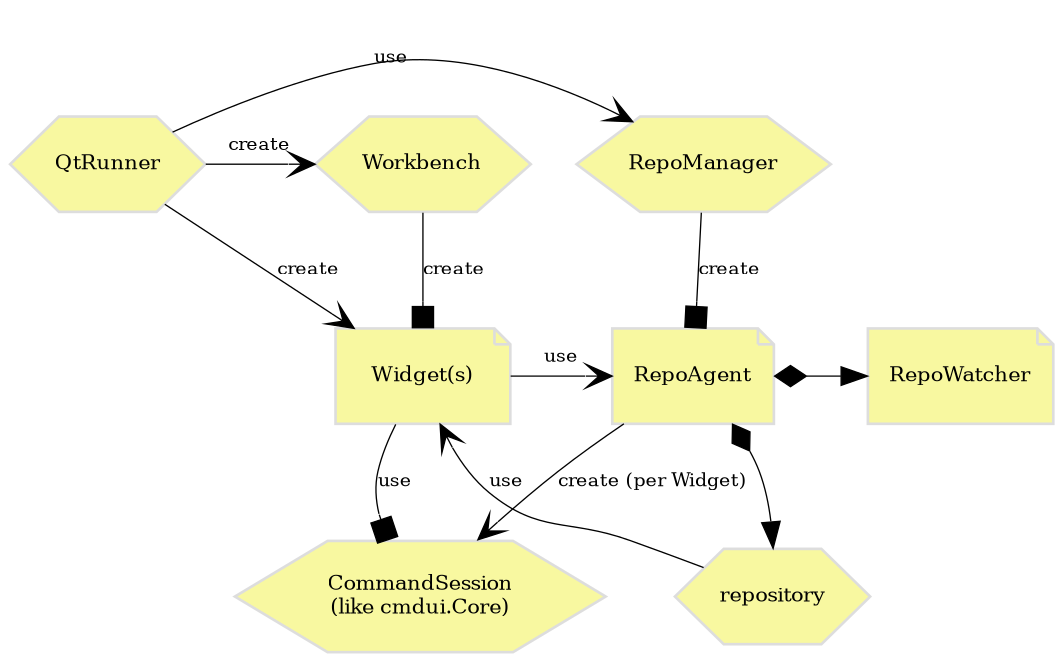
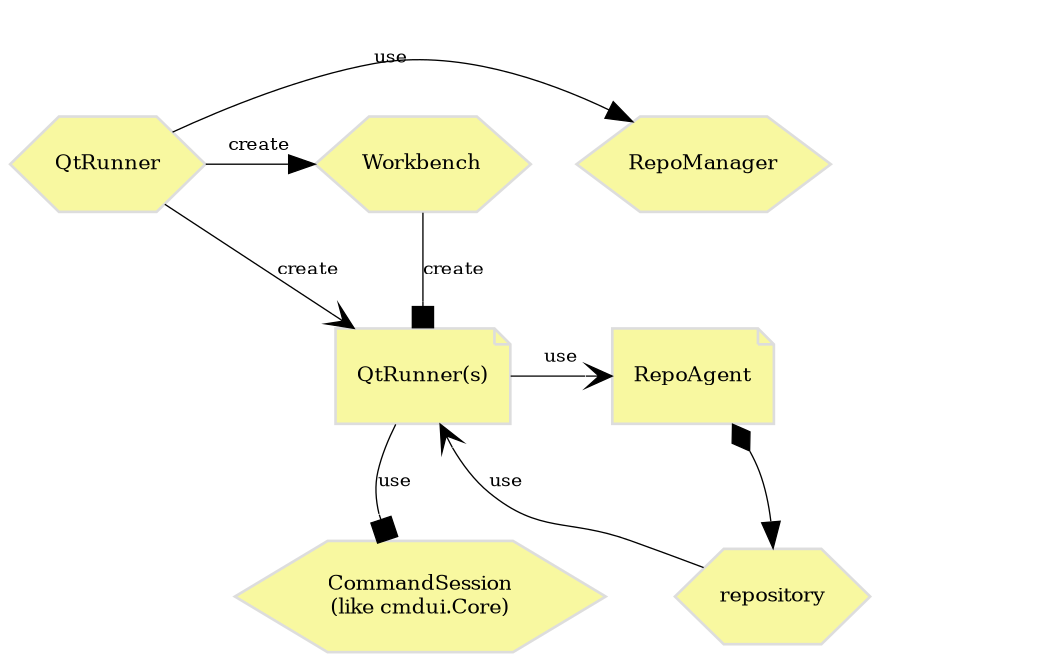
(389, 62) -> (389, 62)
(247, 164) -> (247, 164)
(699, 257) -> none
(423, 376) -> (423, 376)
(961, 376) -> none
(559, 471) -> none
